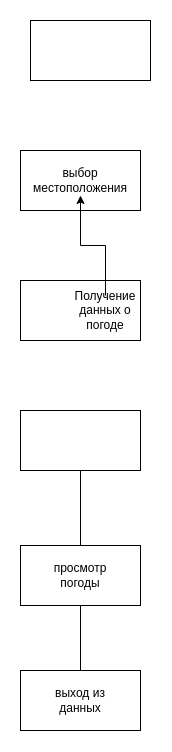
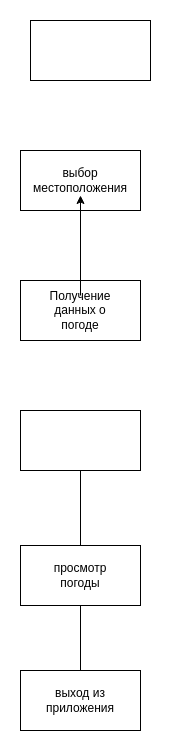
(106, 311) -> (81, 311)
(81, 701) -> (81, 701)
